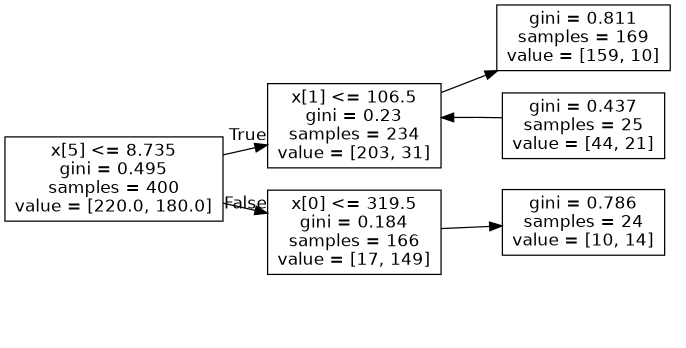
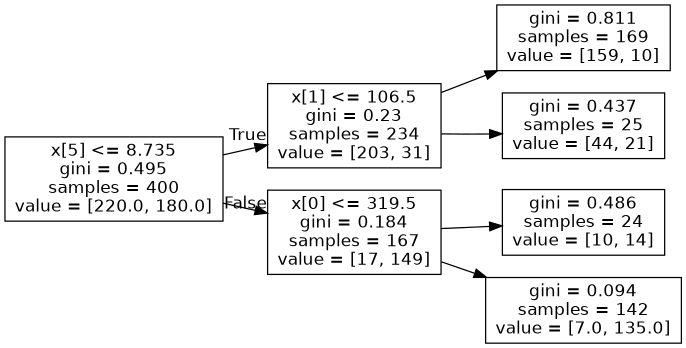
(478, 117) -> (465, 134)
(584, 222) -> (584, 222)
(354, 232) -> (354, 232)
none -> (584, 310)
